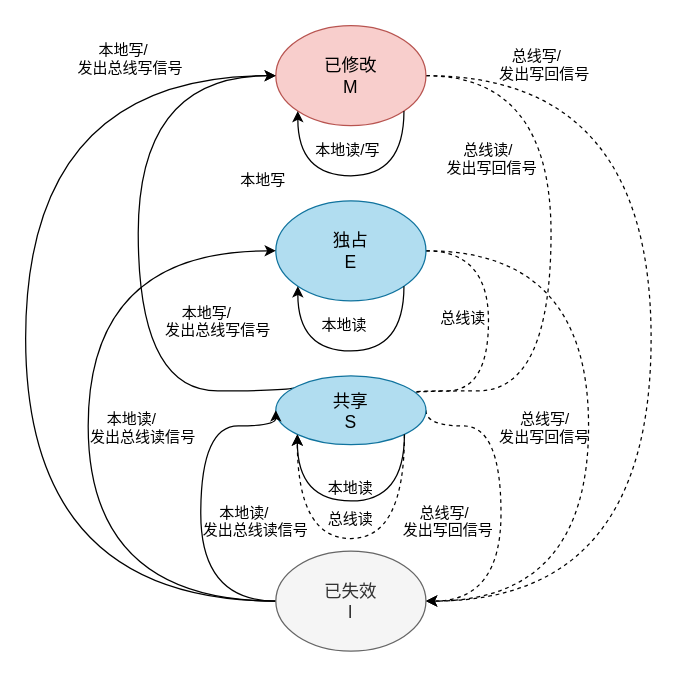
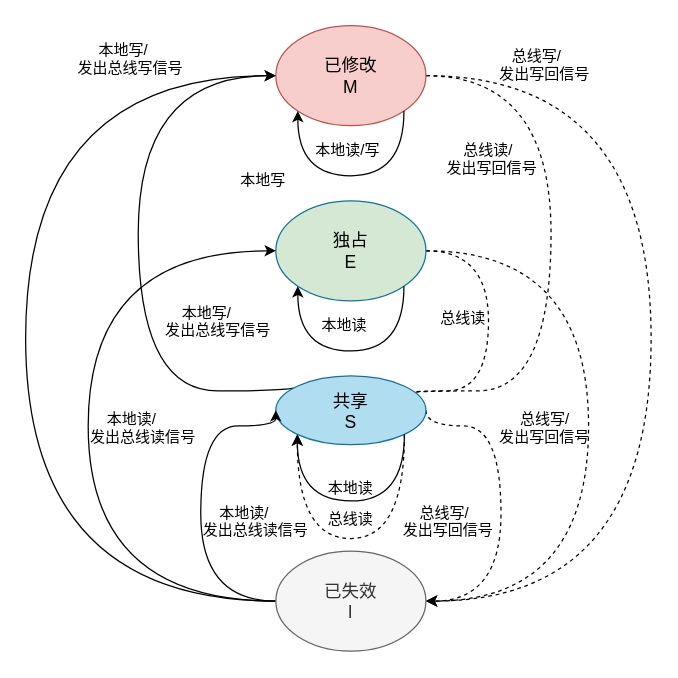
(351, 251) -> (351, 251)
